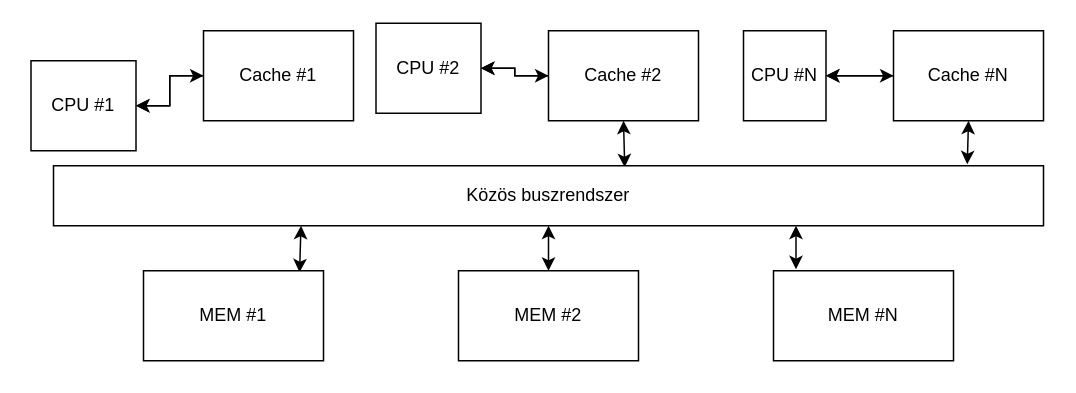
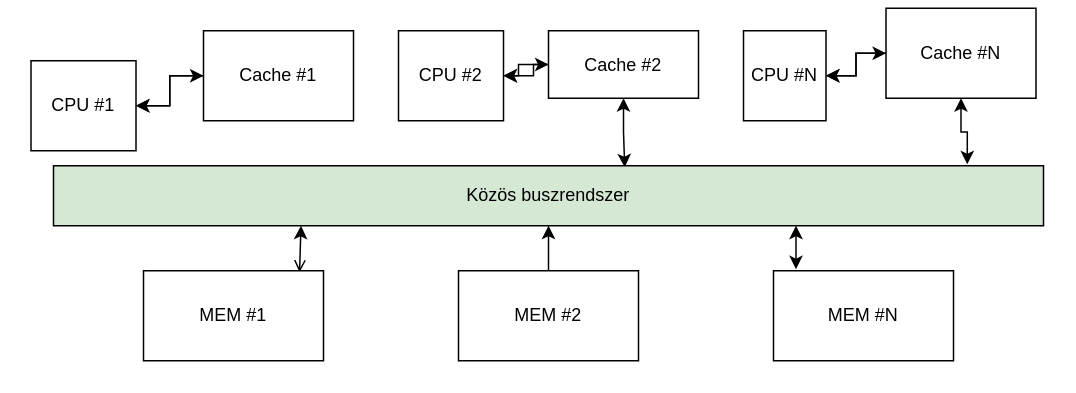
(428, 68) -> (451, 76)
(623, 76) -> (623, 65)
(968, 76) -> (961, 53)
(548, 196) -> (548, 196)
(548, 259) -> (548, 263)
(300, 261) -> (300, 263)
